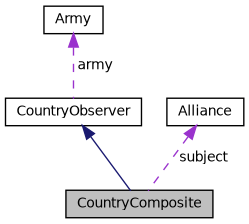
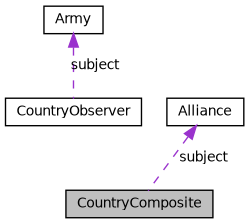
(93, 66) -> (93, 66)
(111, 164) -> none
